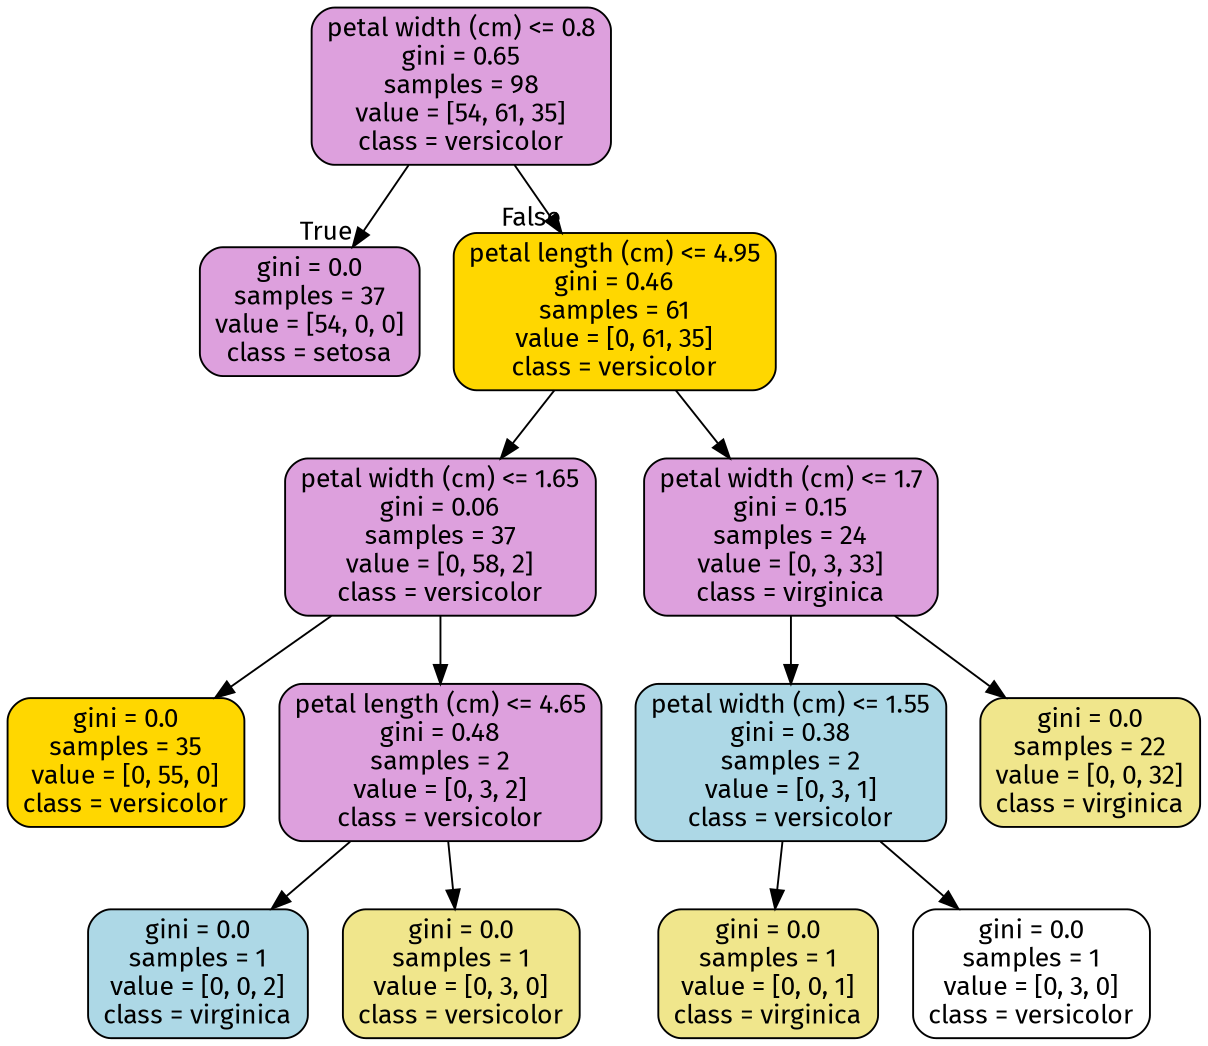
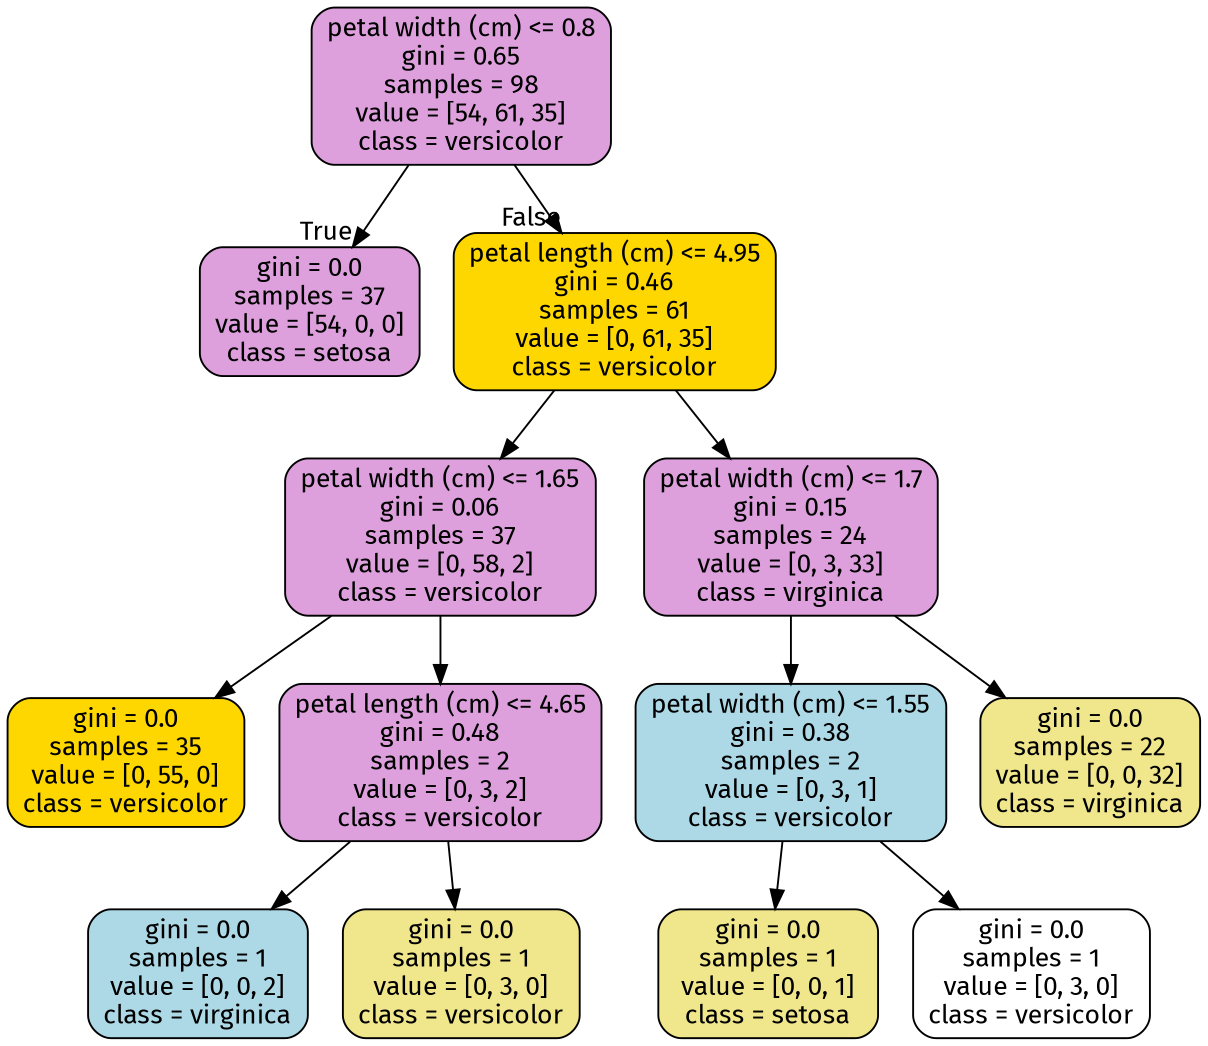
(768, 974) -> (768, 974)
